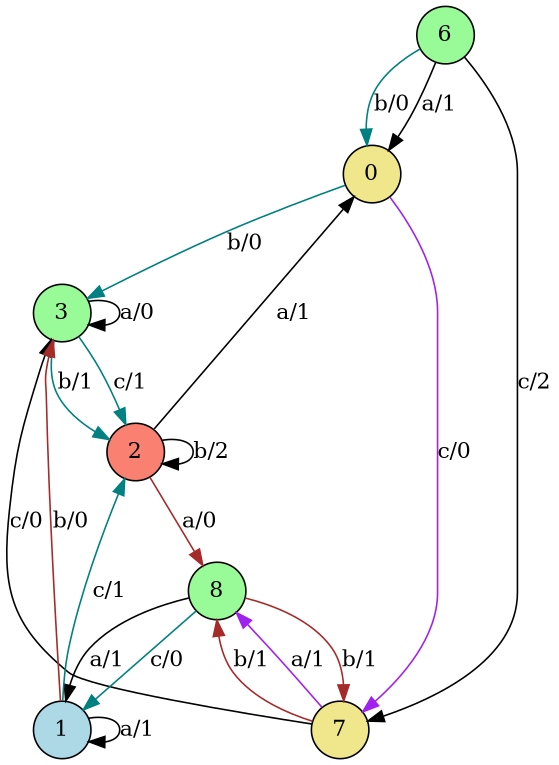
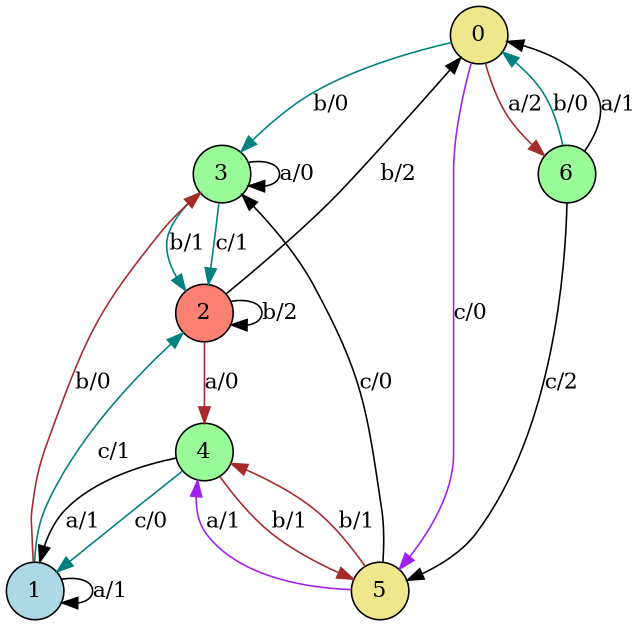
none -> (503, 107)
(294, 313) -> (399, 174)
(217, 591) -> (204, 452)
(340, 730) -> (380, 591)
